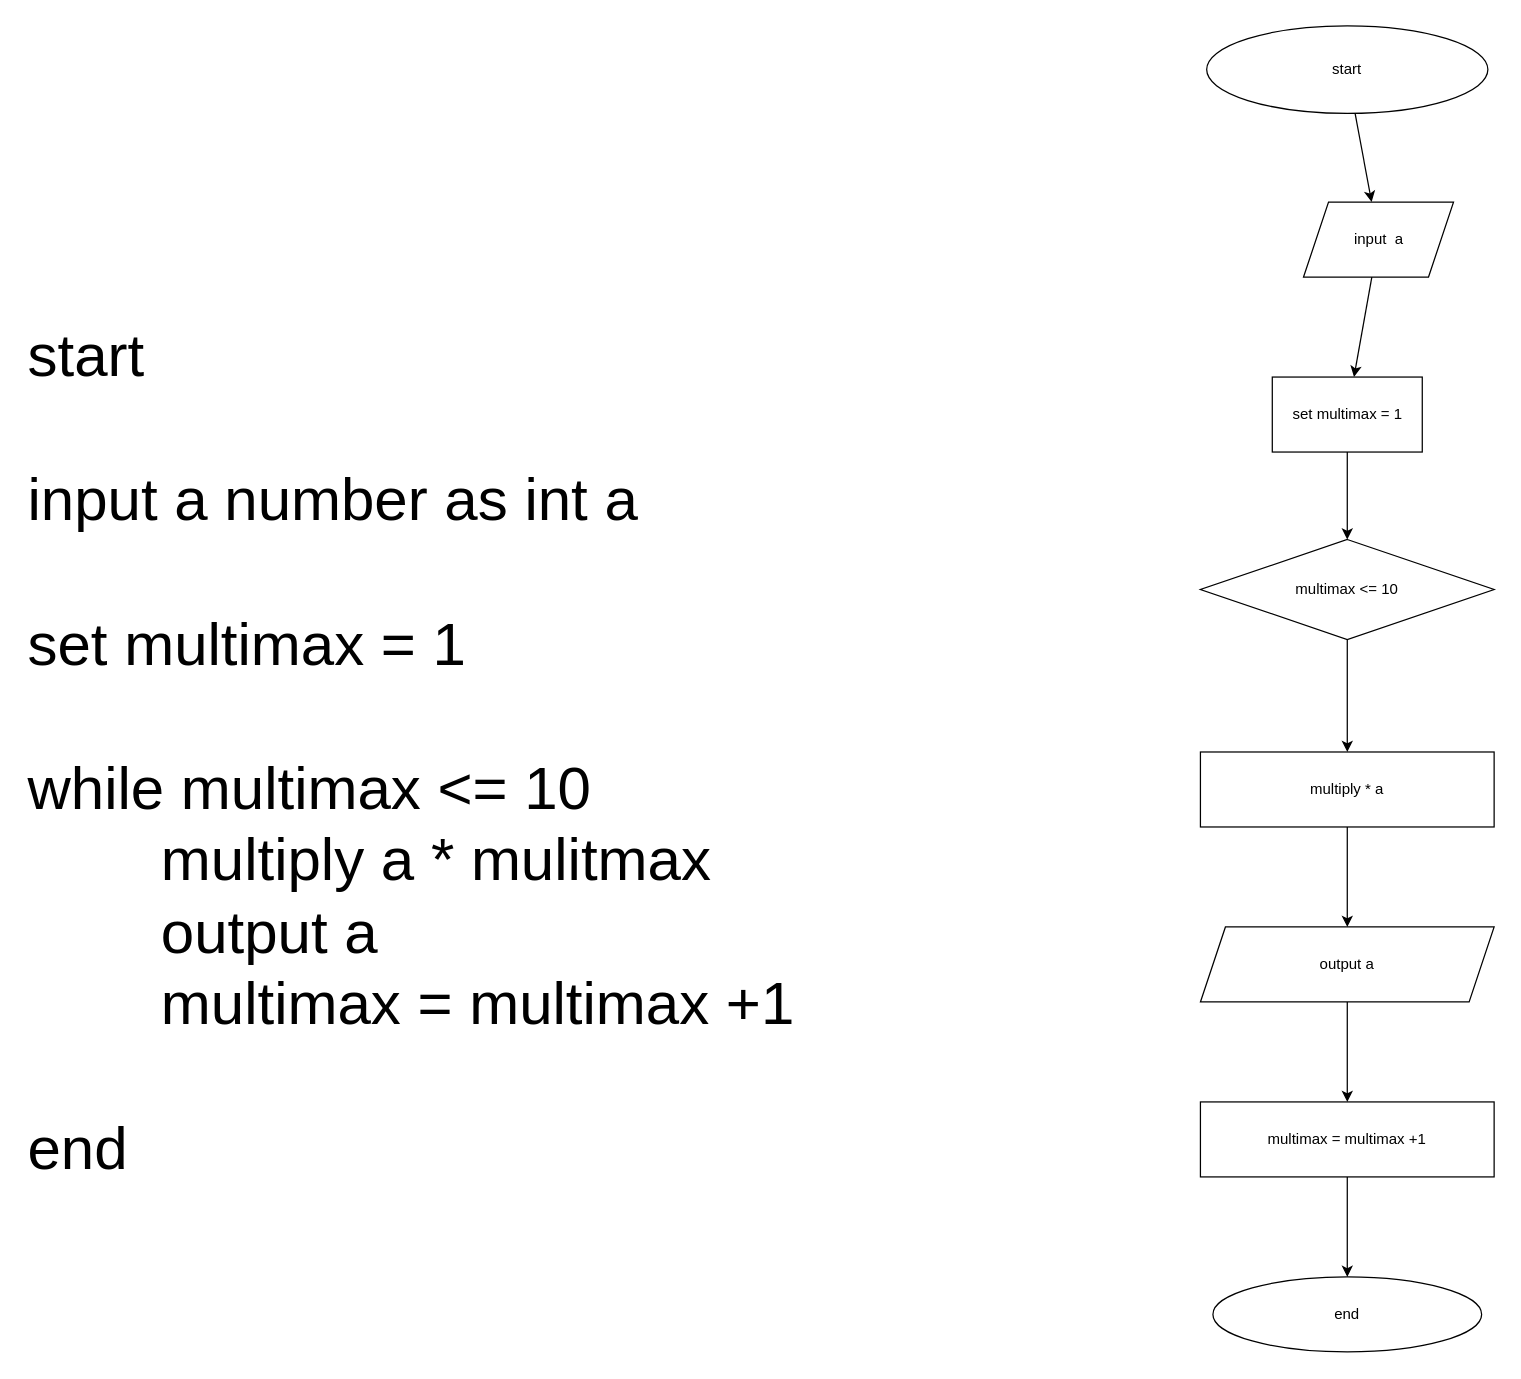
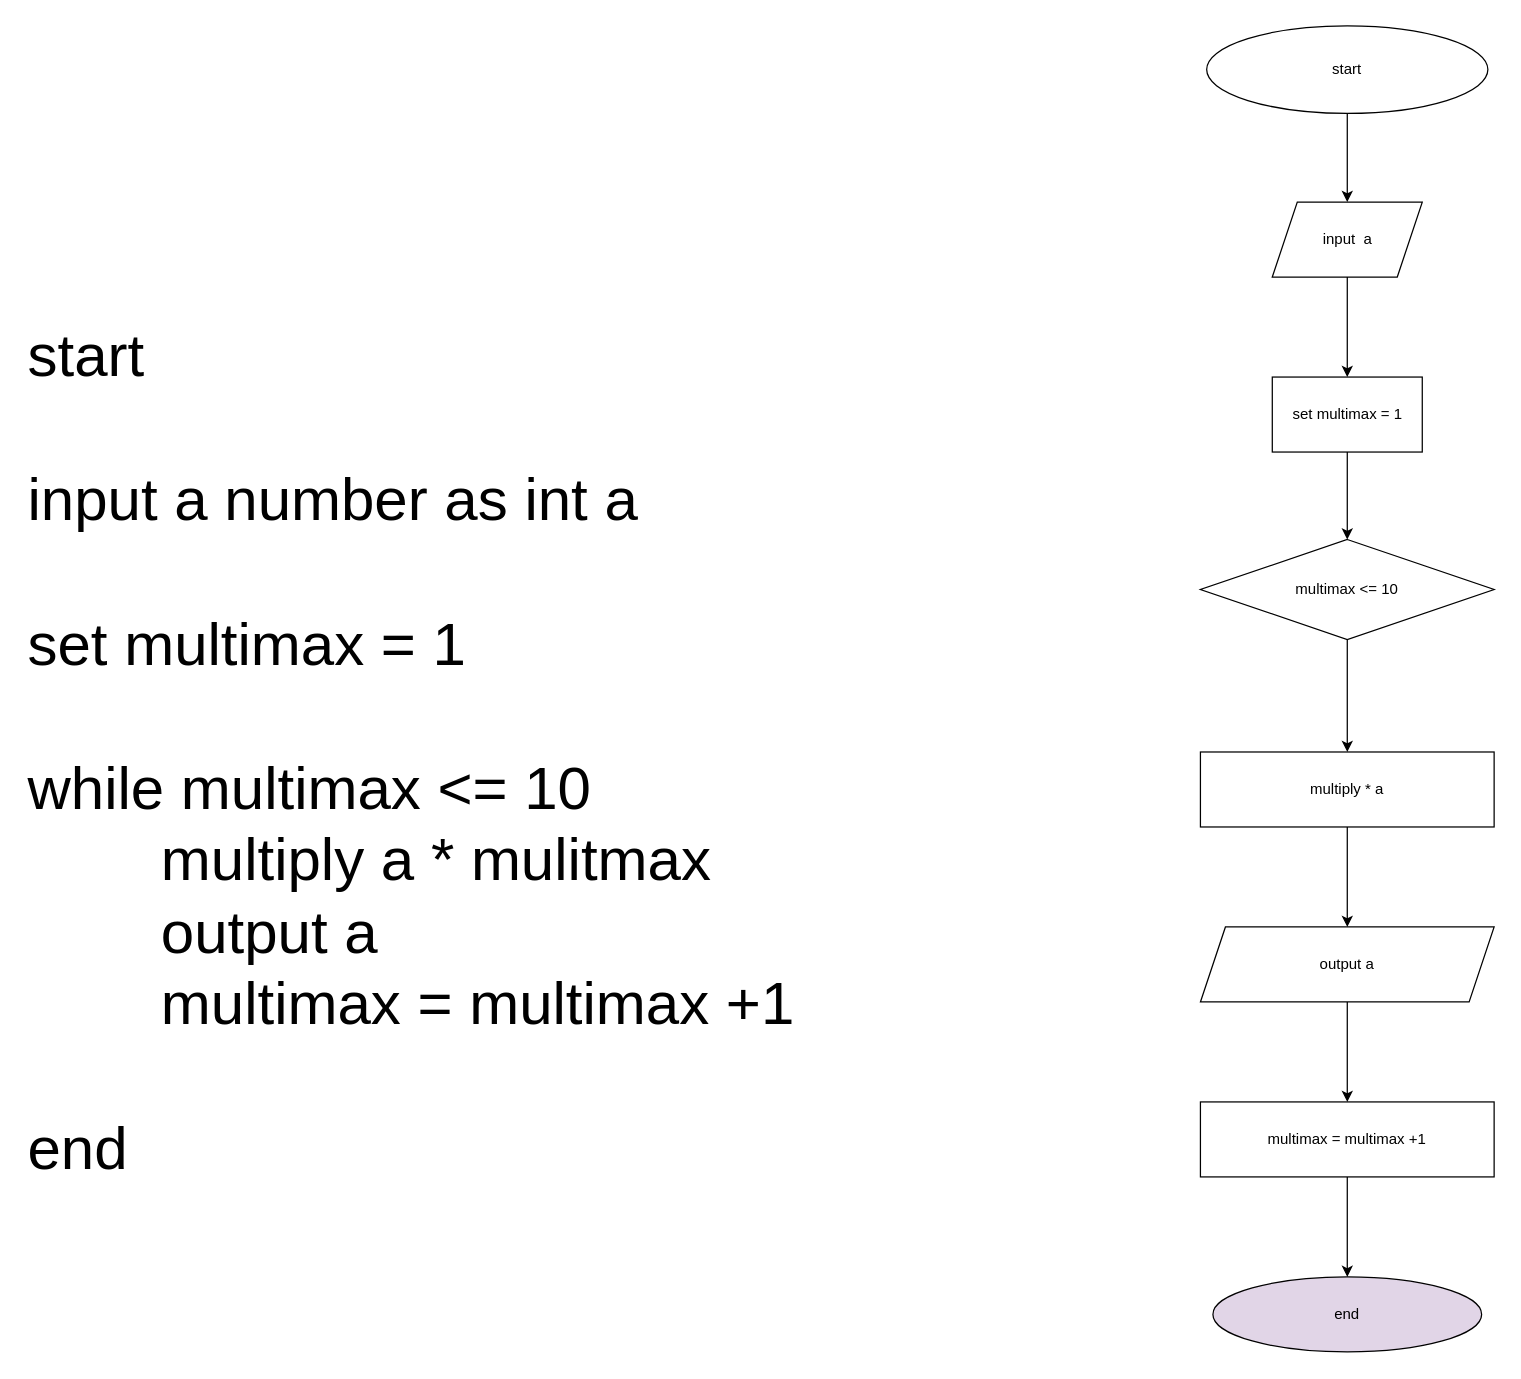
(1379, 239) -> (1348, 239)
(1348, 1314) -> (1348, 1314)
